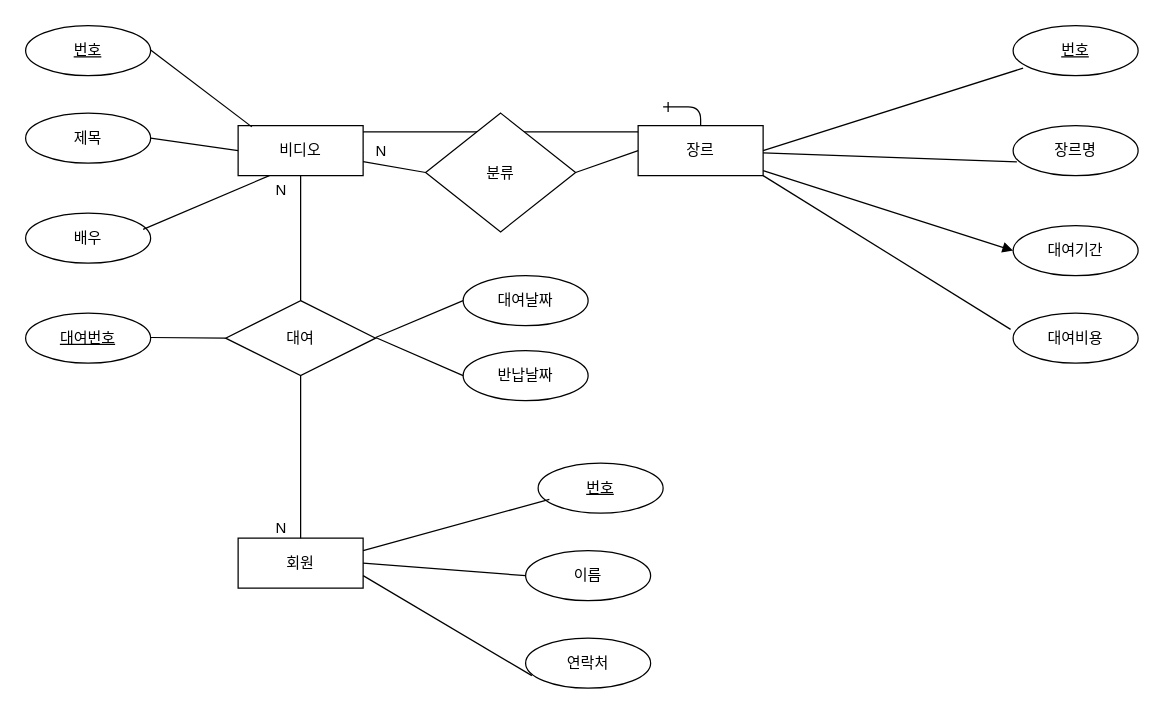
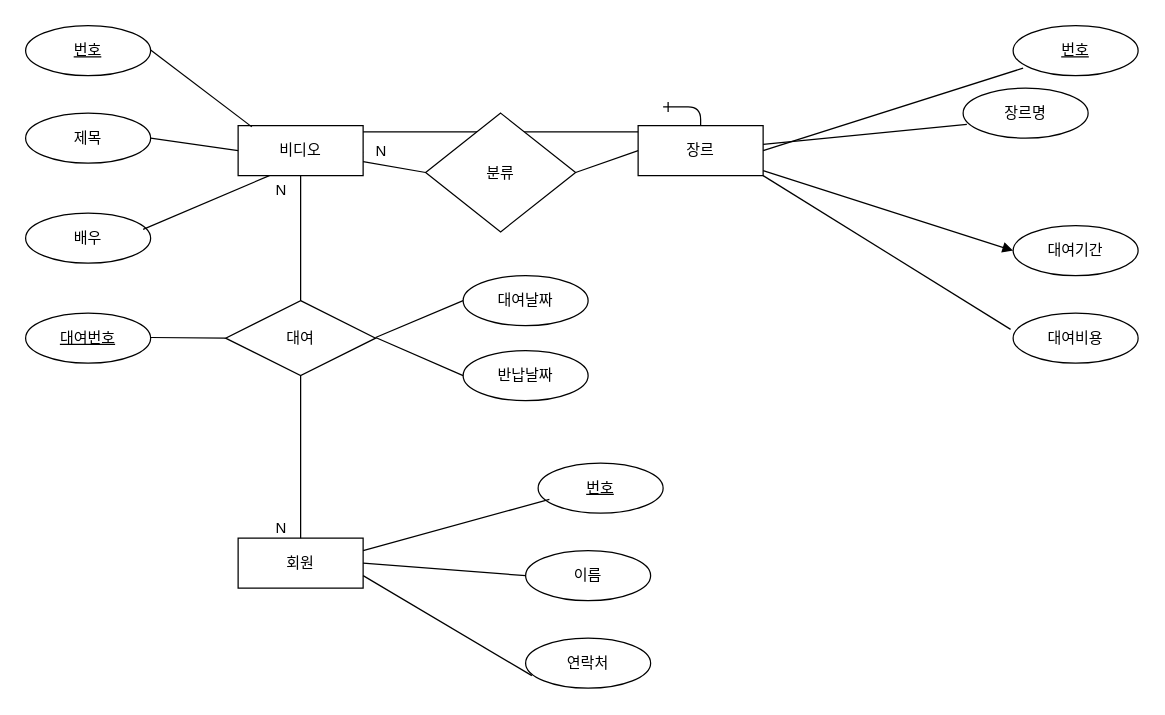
(1076, 151) -> (1026, 113)
